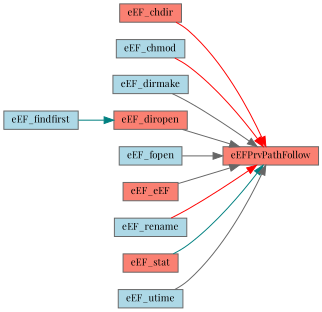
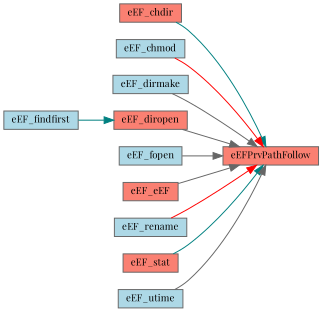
(226, 74) -> (226, 74)
